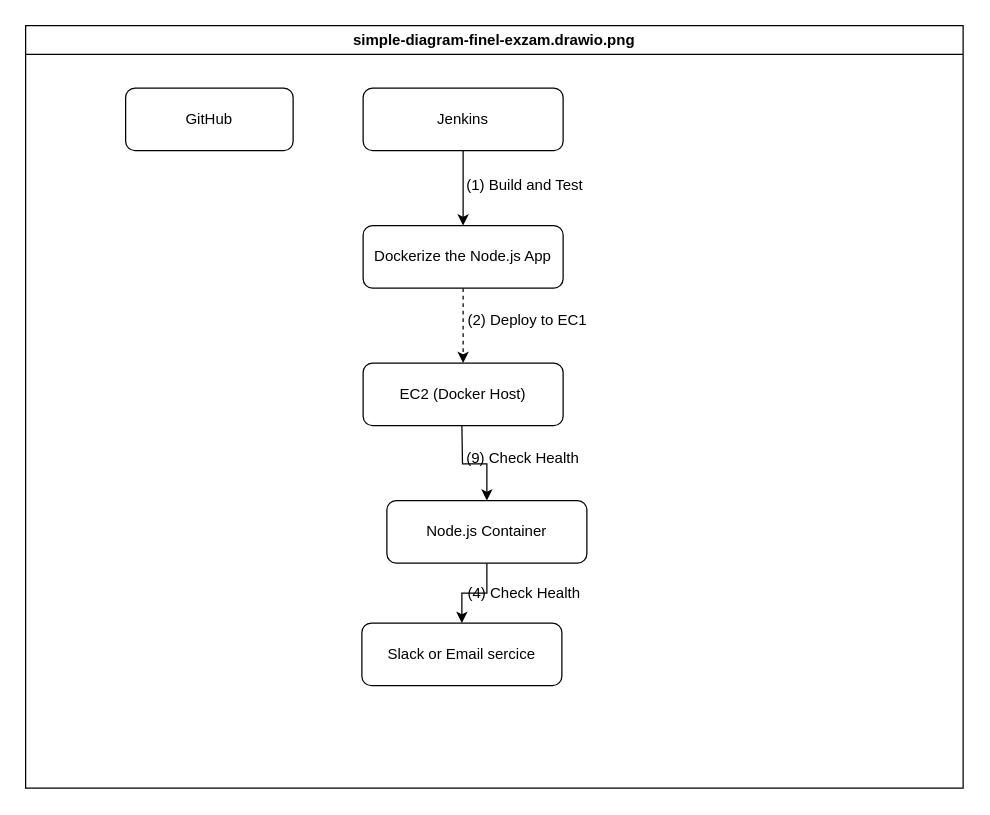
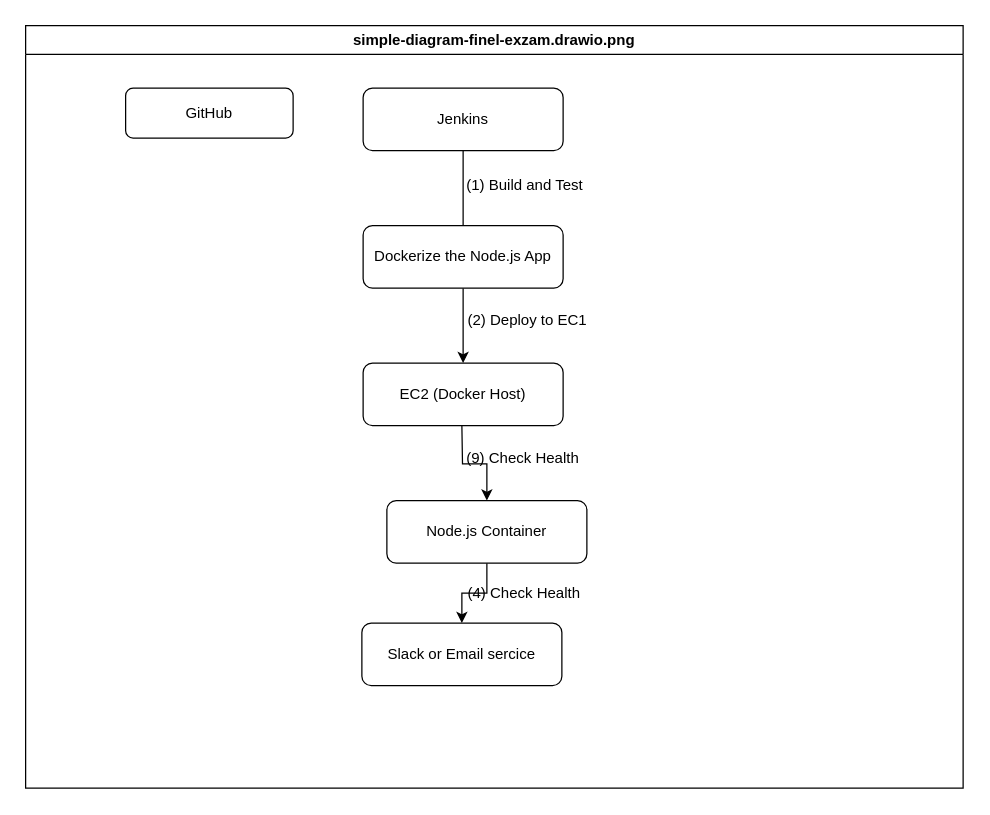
(209, 119) -> (209, 113)
(463, 216) -> (463, 219)
(463, 322) -> (463, 322)
